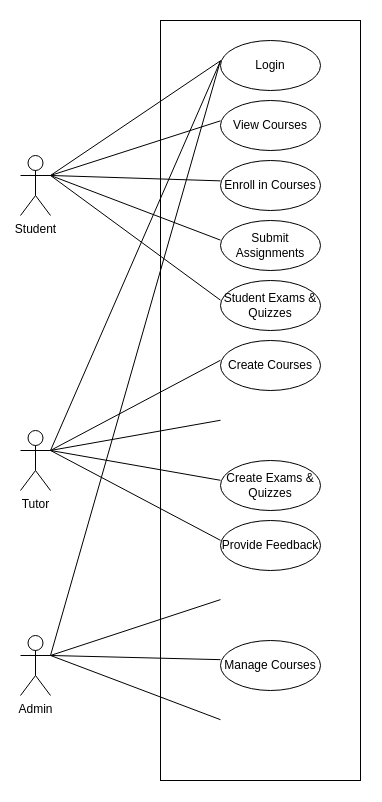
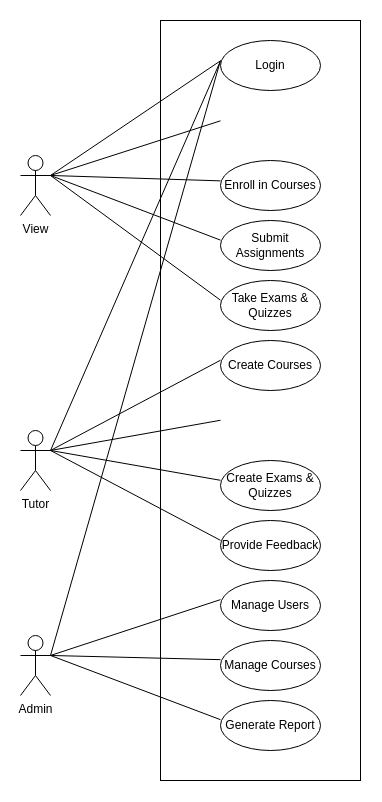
(271, 126) -> none
(36, 230) -> (36, 230)
(271, 306) -> (271, 306)
none -> (271, 606)
none -> (271, 726)
